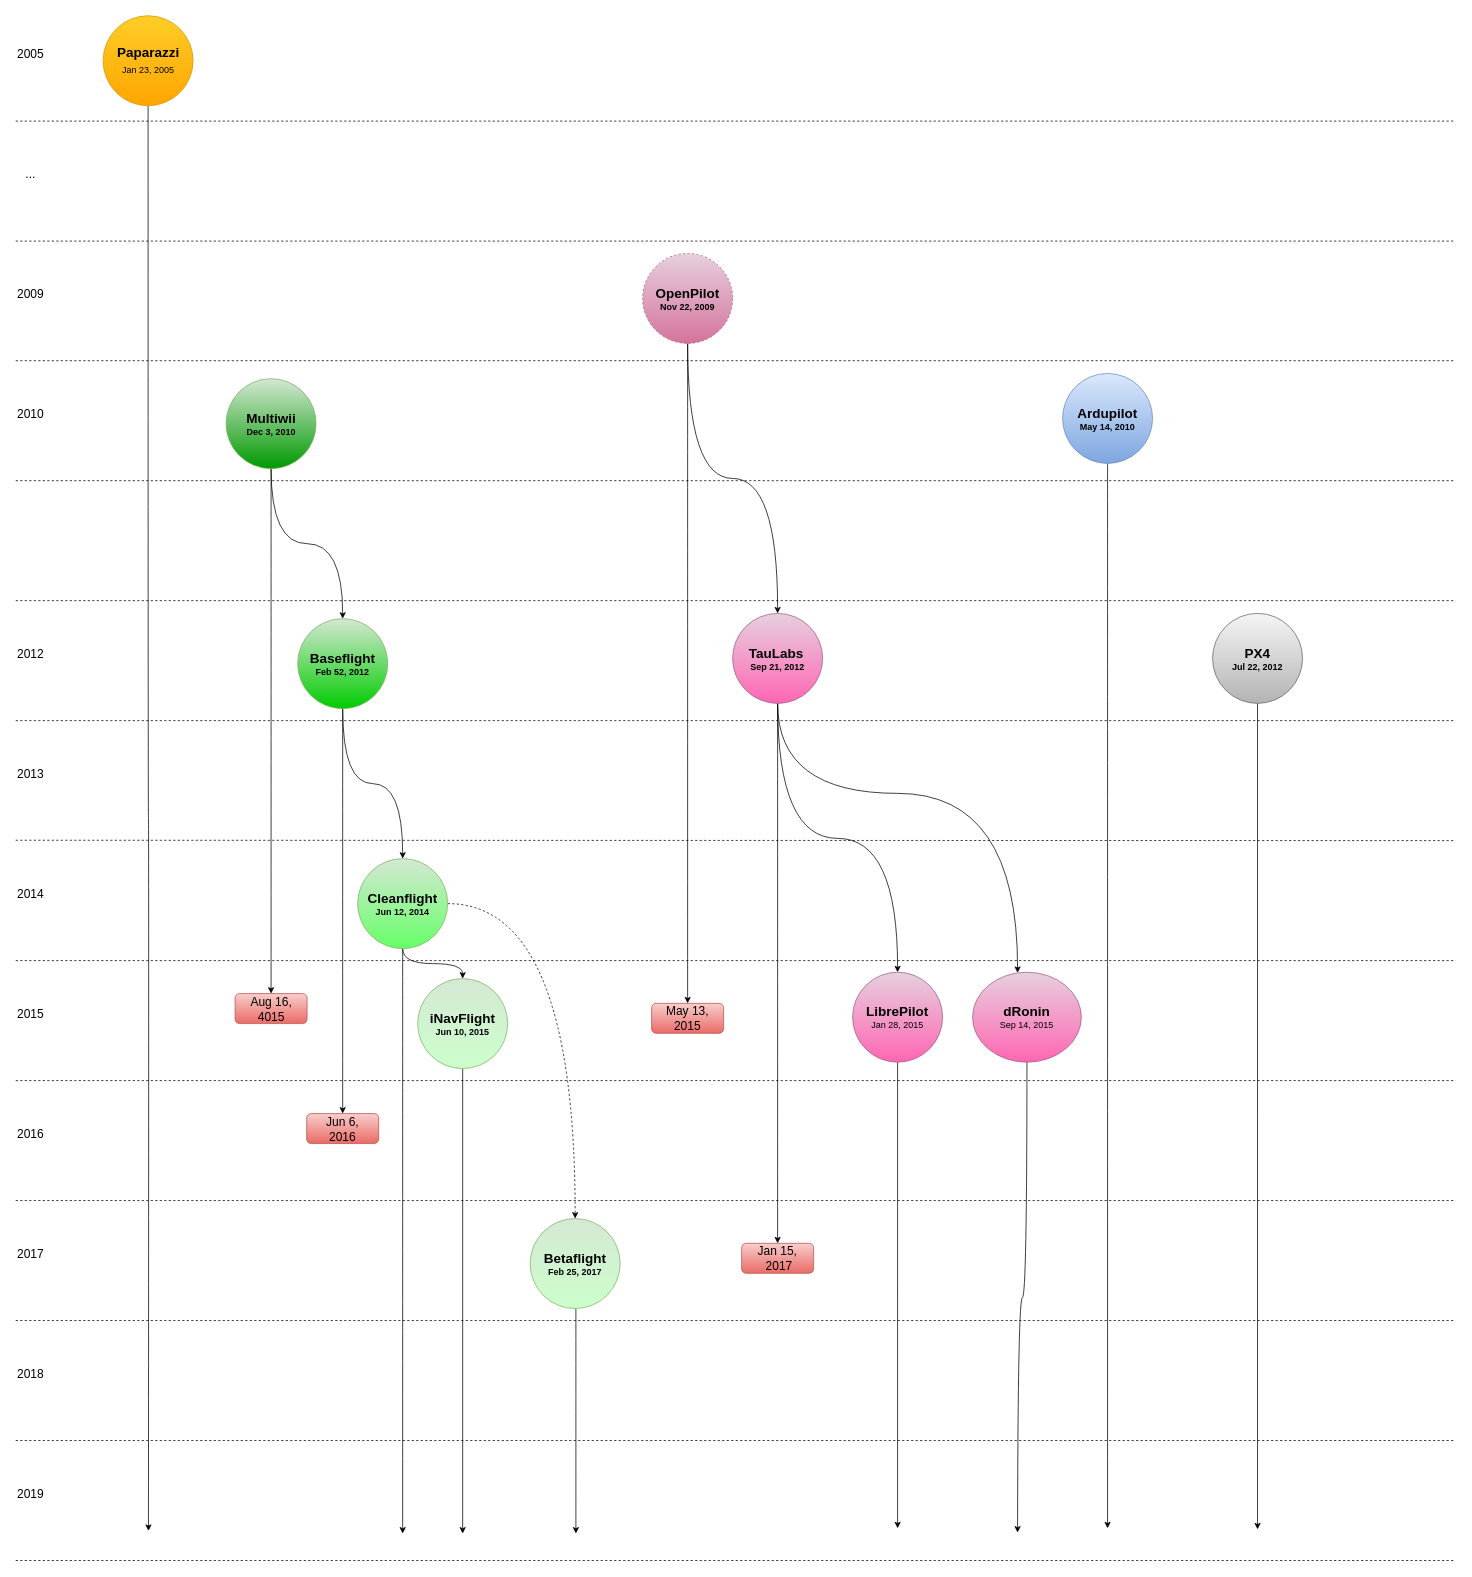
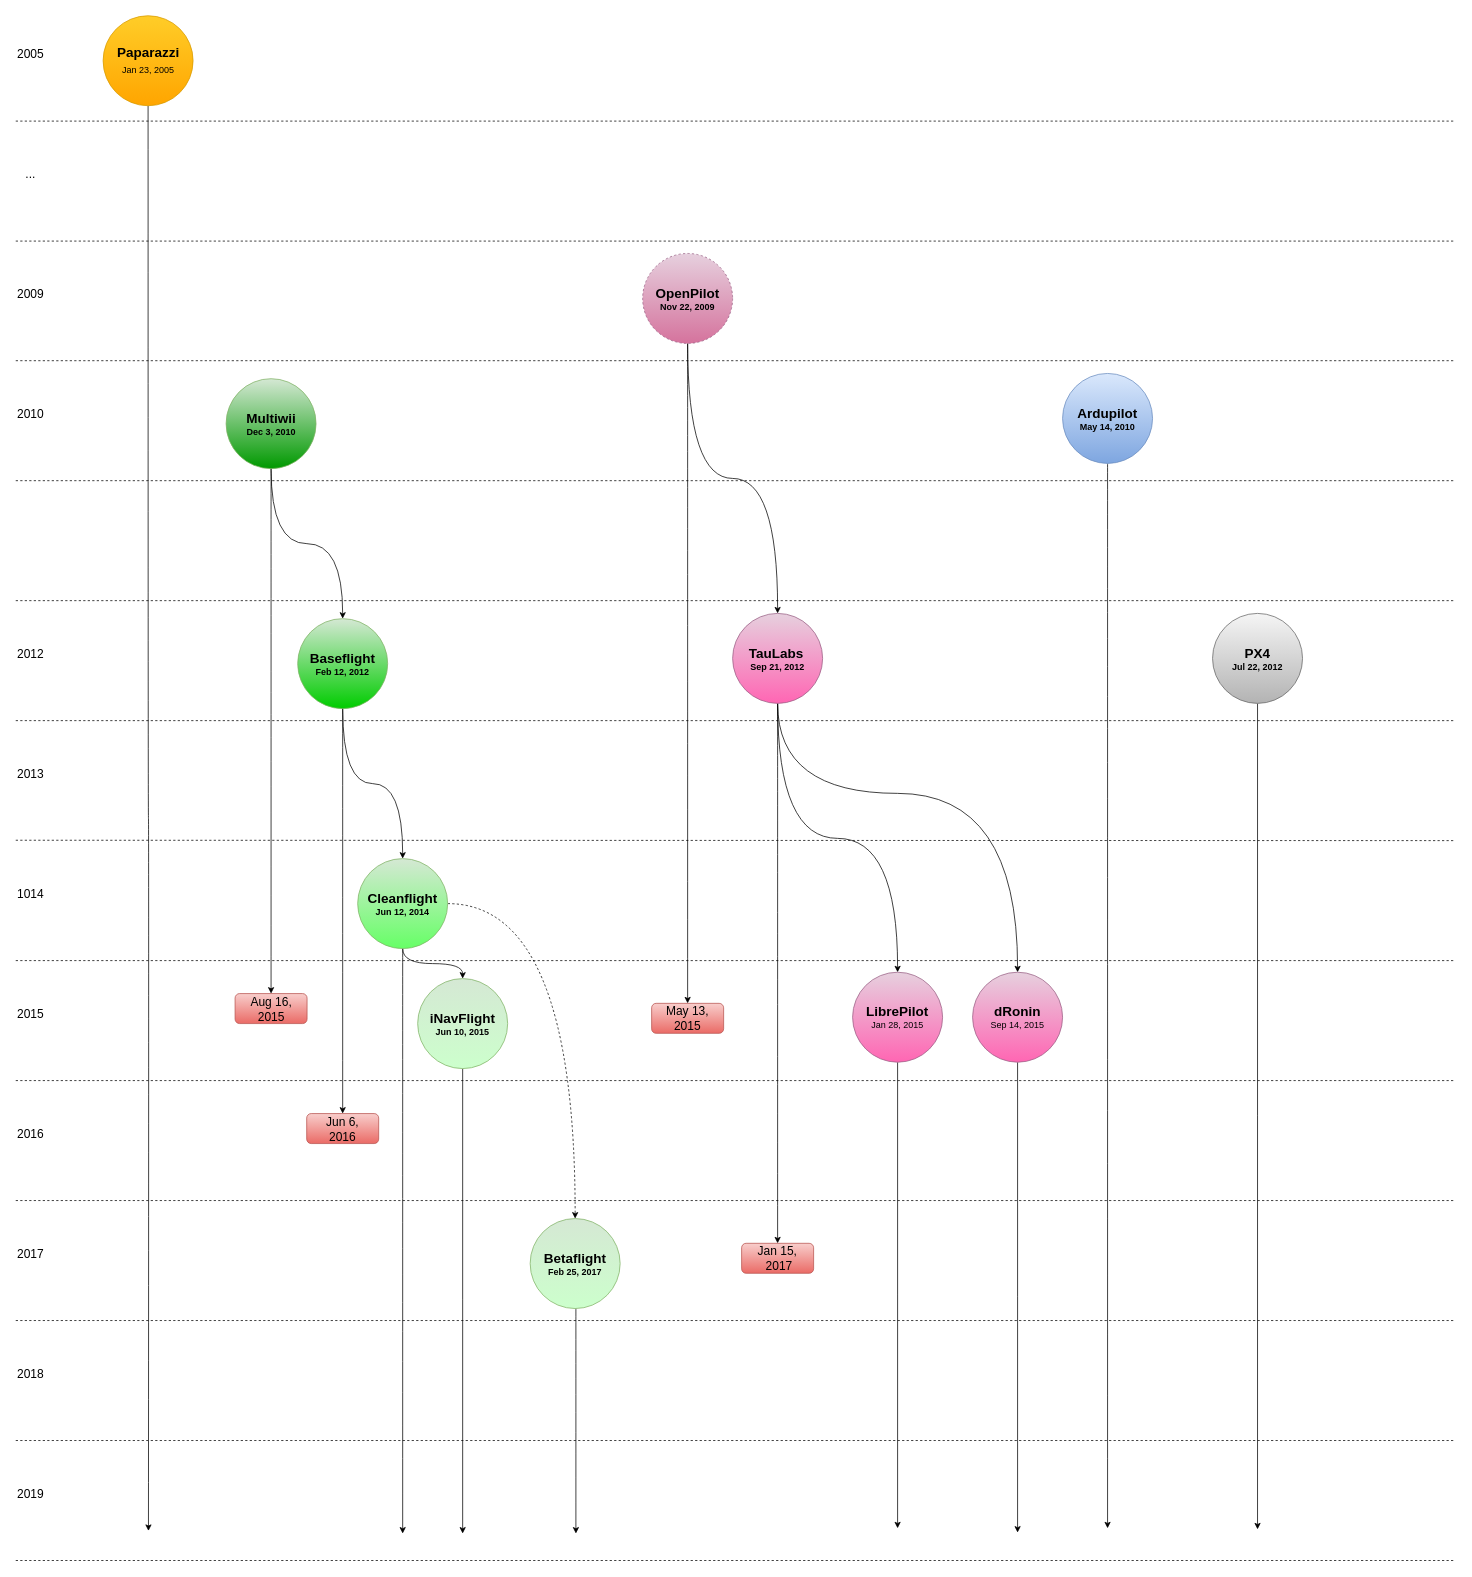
(342, 664) -> (342, 664)
(30, 894) -> (30, 894)
(271, 1009) -> (271, 1009)
(1027, 1017) -> (1017, 1017)
